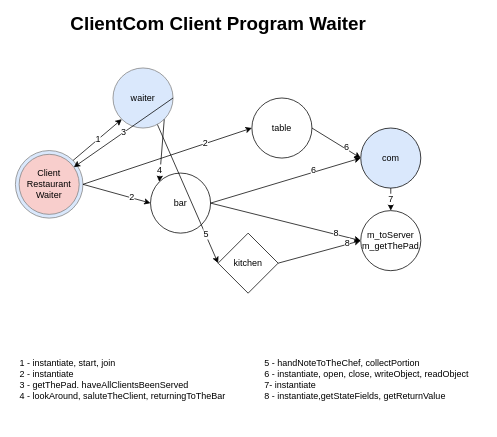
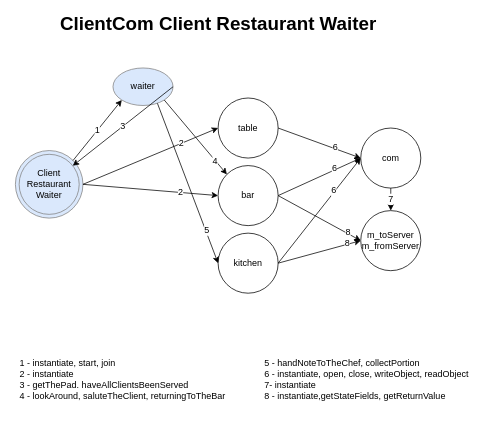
(218, 23) -> (218, 23)
(143, 98) -> (143, 87)
(282, 128) -> (248, 128)
(390, 158) -> (390, 158)
(49, 184) -> (49, 184)
(180, 203) -> (248, 195)
none -> (318, 212)
(390, 240) -> (390, 240)
(248, 263) -> (248, 263)
